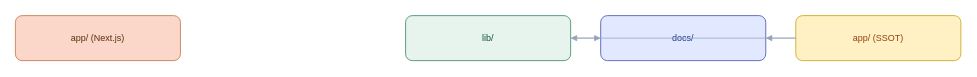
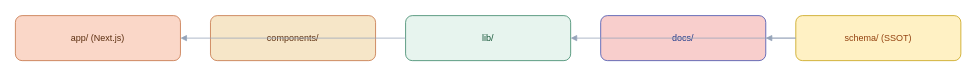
none -> (293, 38)
(572, 38) -> (292, 38)
(683, 38) -> (683, 38)
(878, 38) -> (878, 38)
